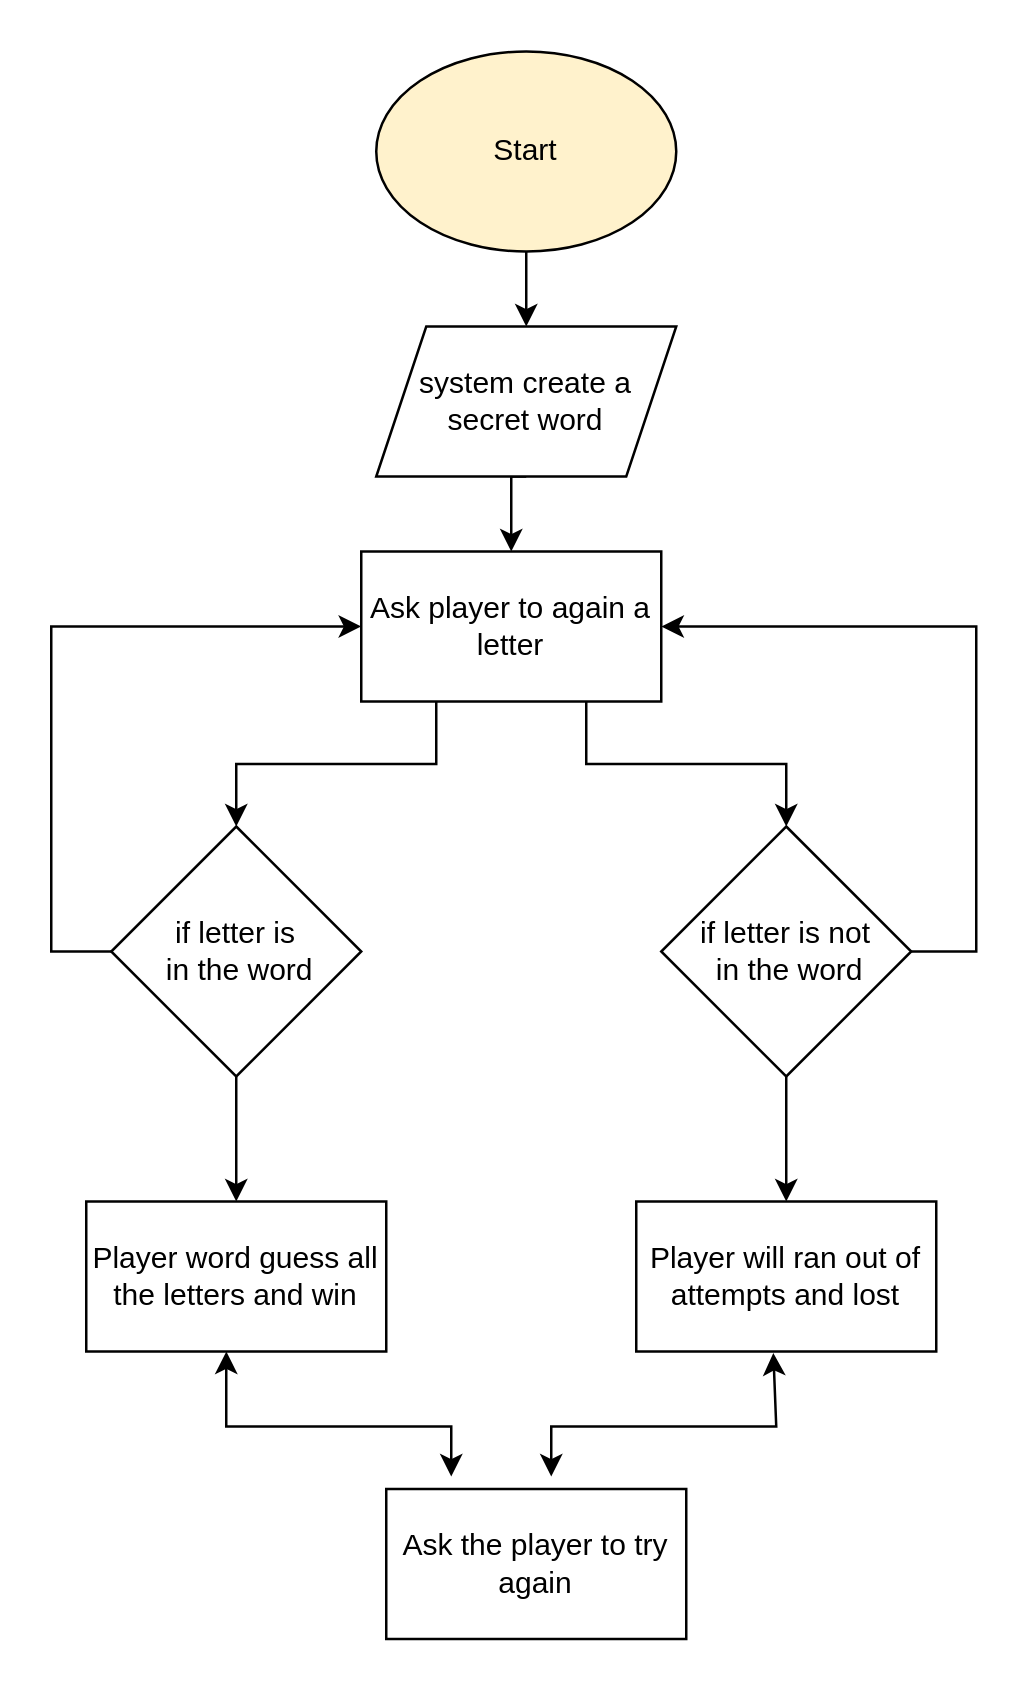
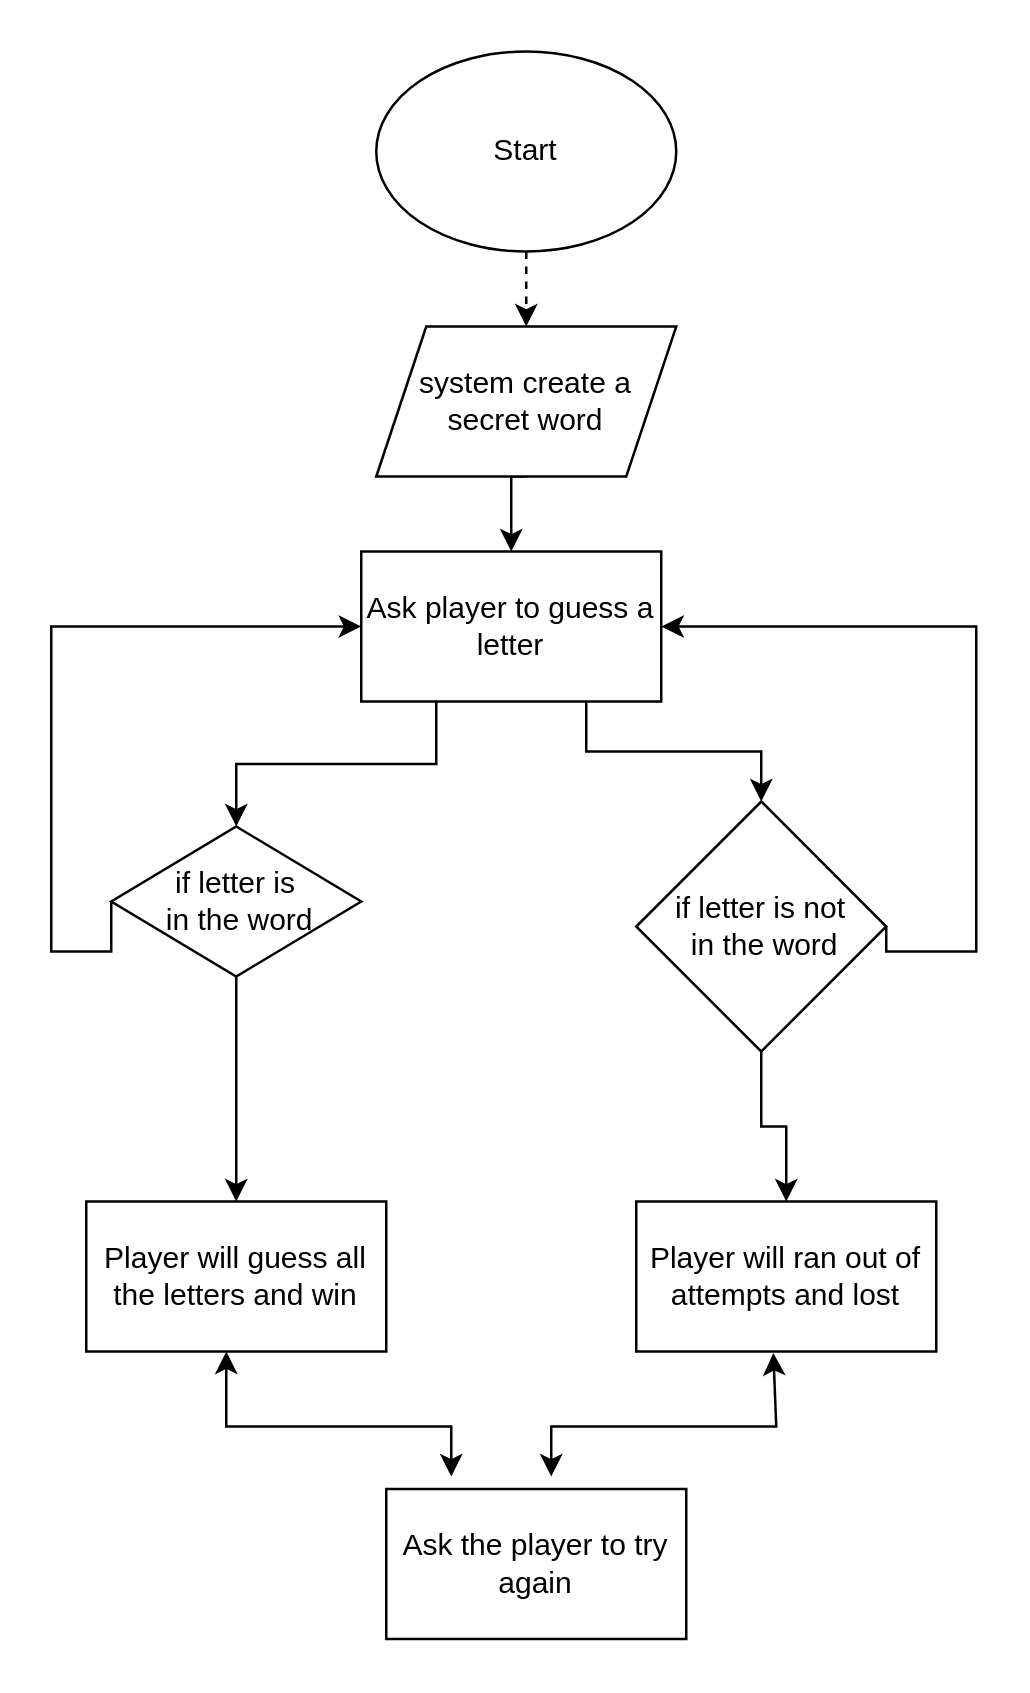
(526, 151) -> (526, 151)
(526, 282) -> (526, 282)
(511, 626) -> (511, 626)
(236, 951) -> (236, 901)
(786, 951) -> (761, 926)
(236, 1276) -> (236, 1276)
